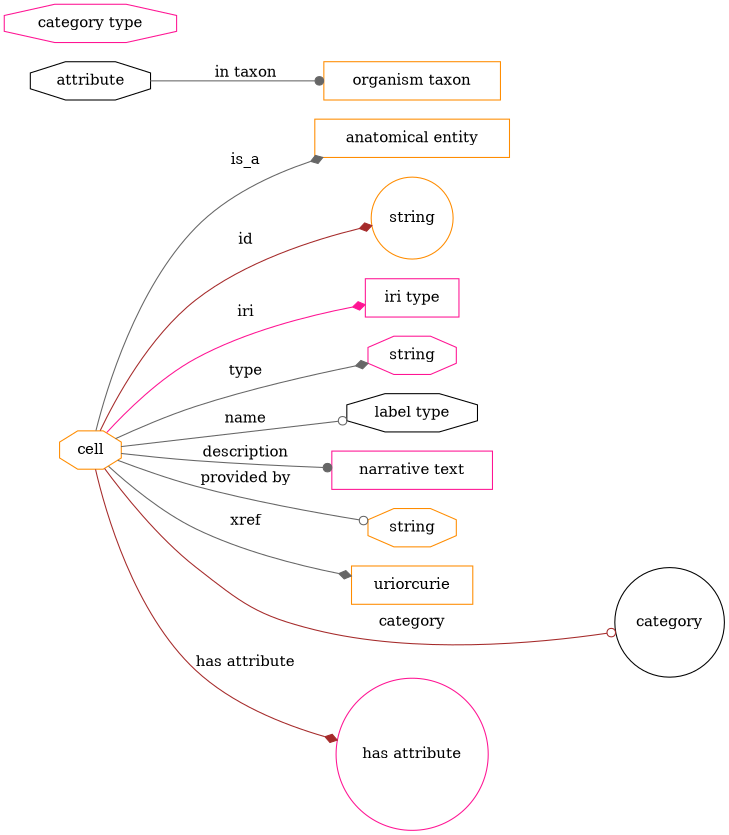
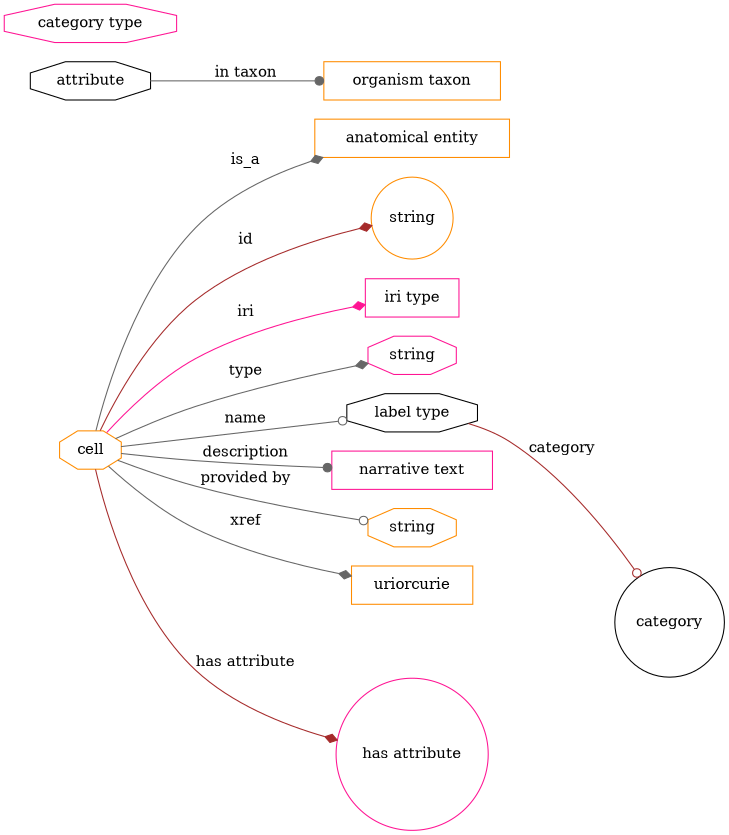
(326, 632) -> (562, 484)
